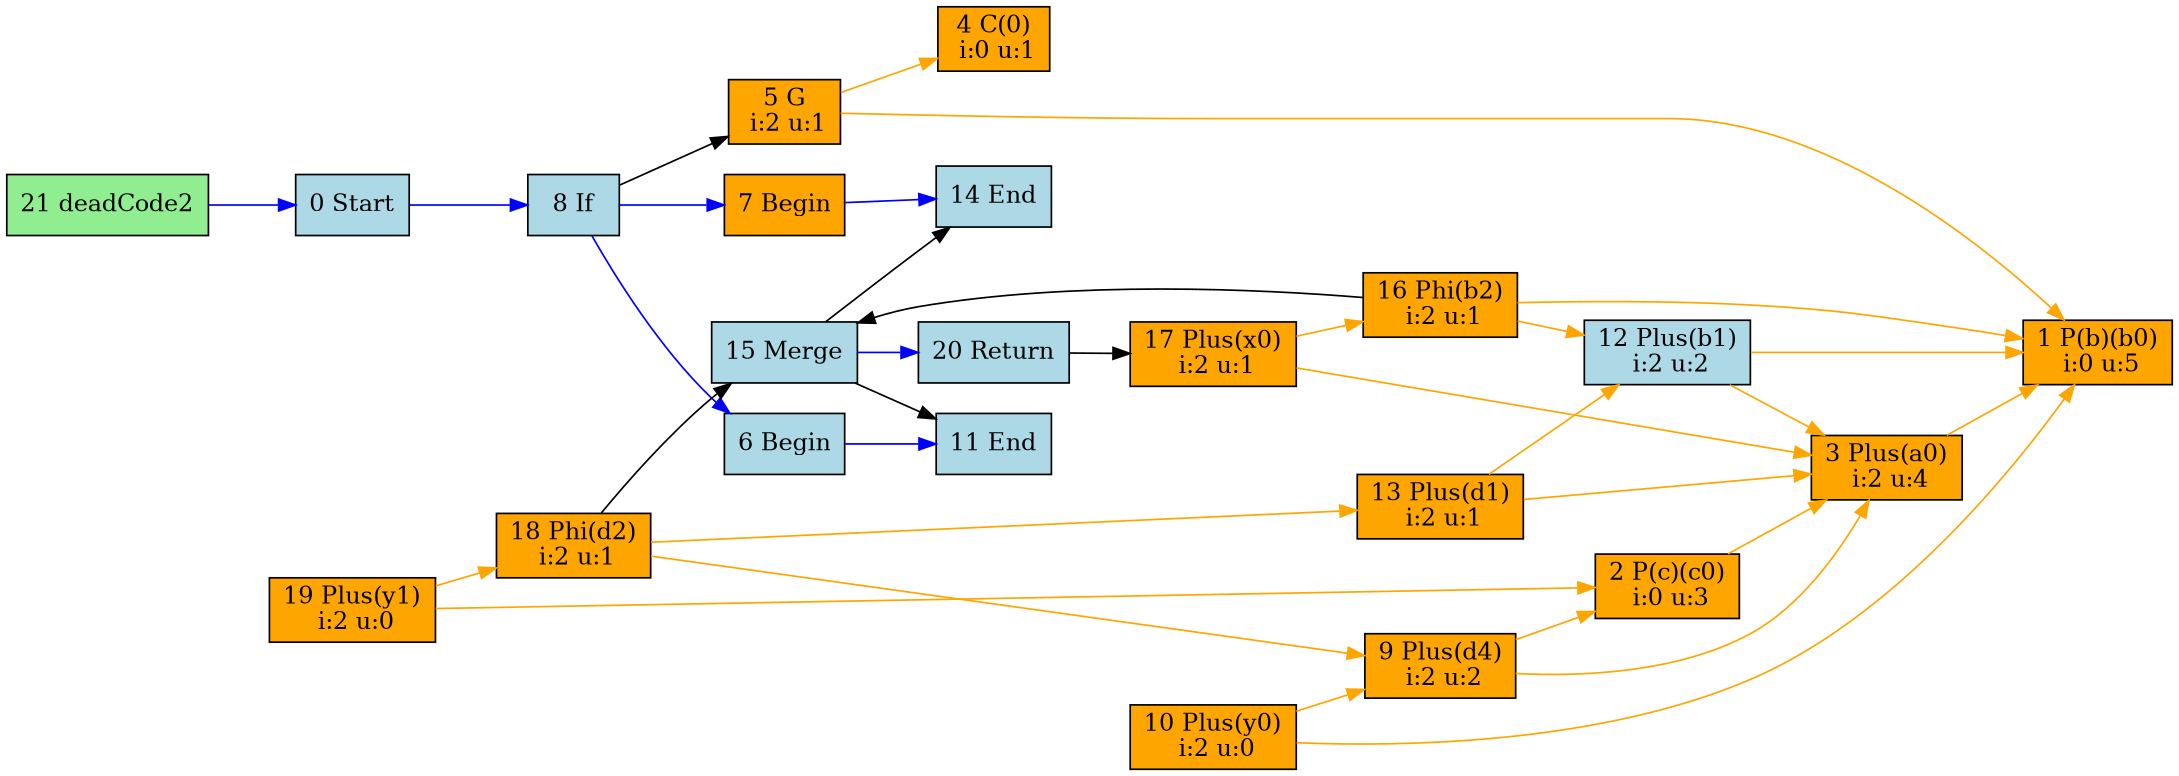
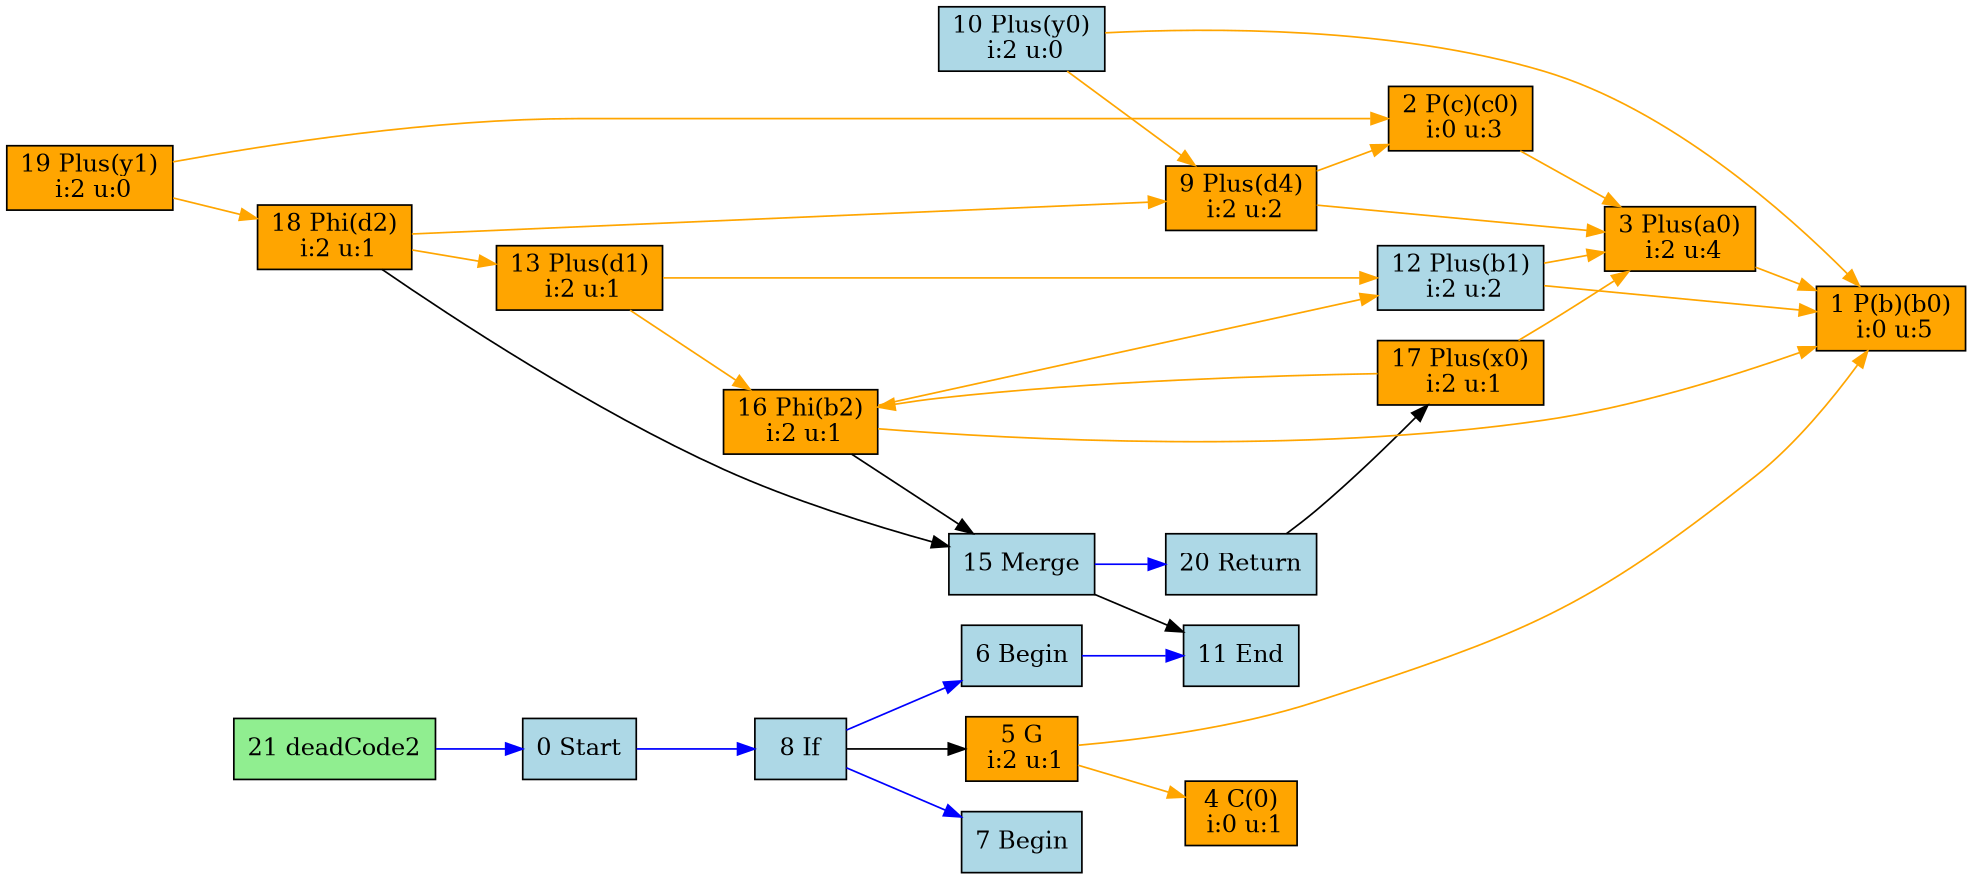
(994, 197) -> none
(785, 205) -> (1022, 842)
(1659, 488) -> (683, 345)
(1213, 737) -> (1022, 39)
